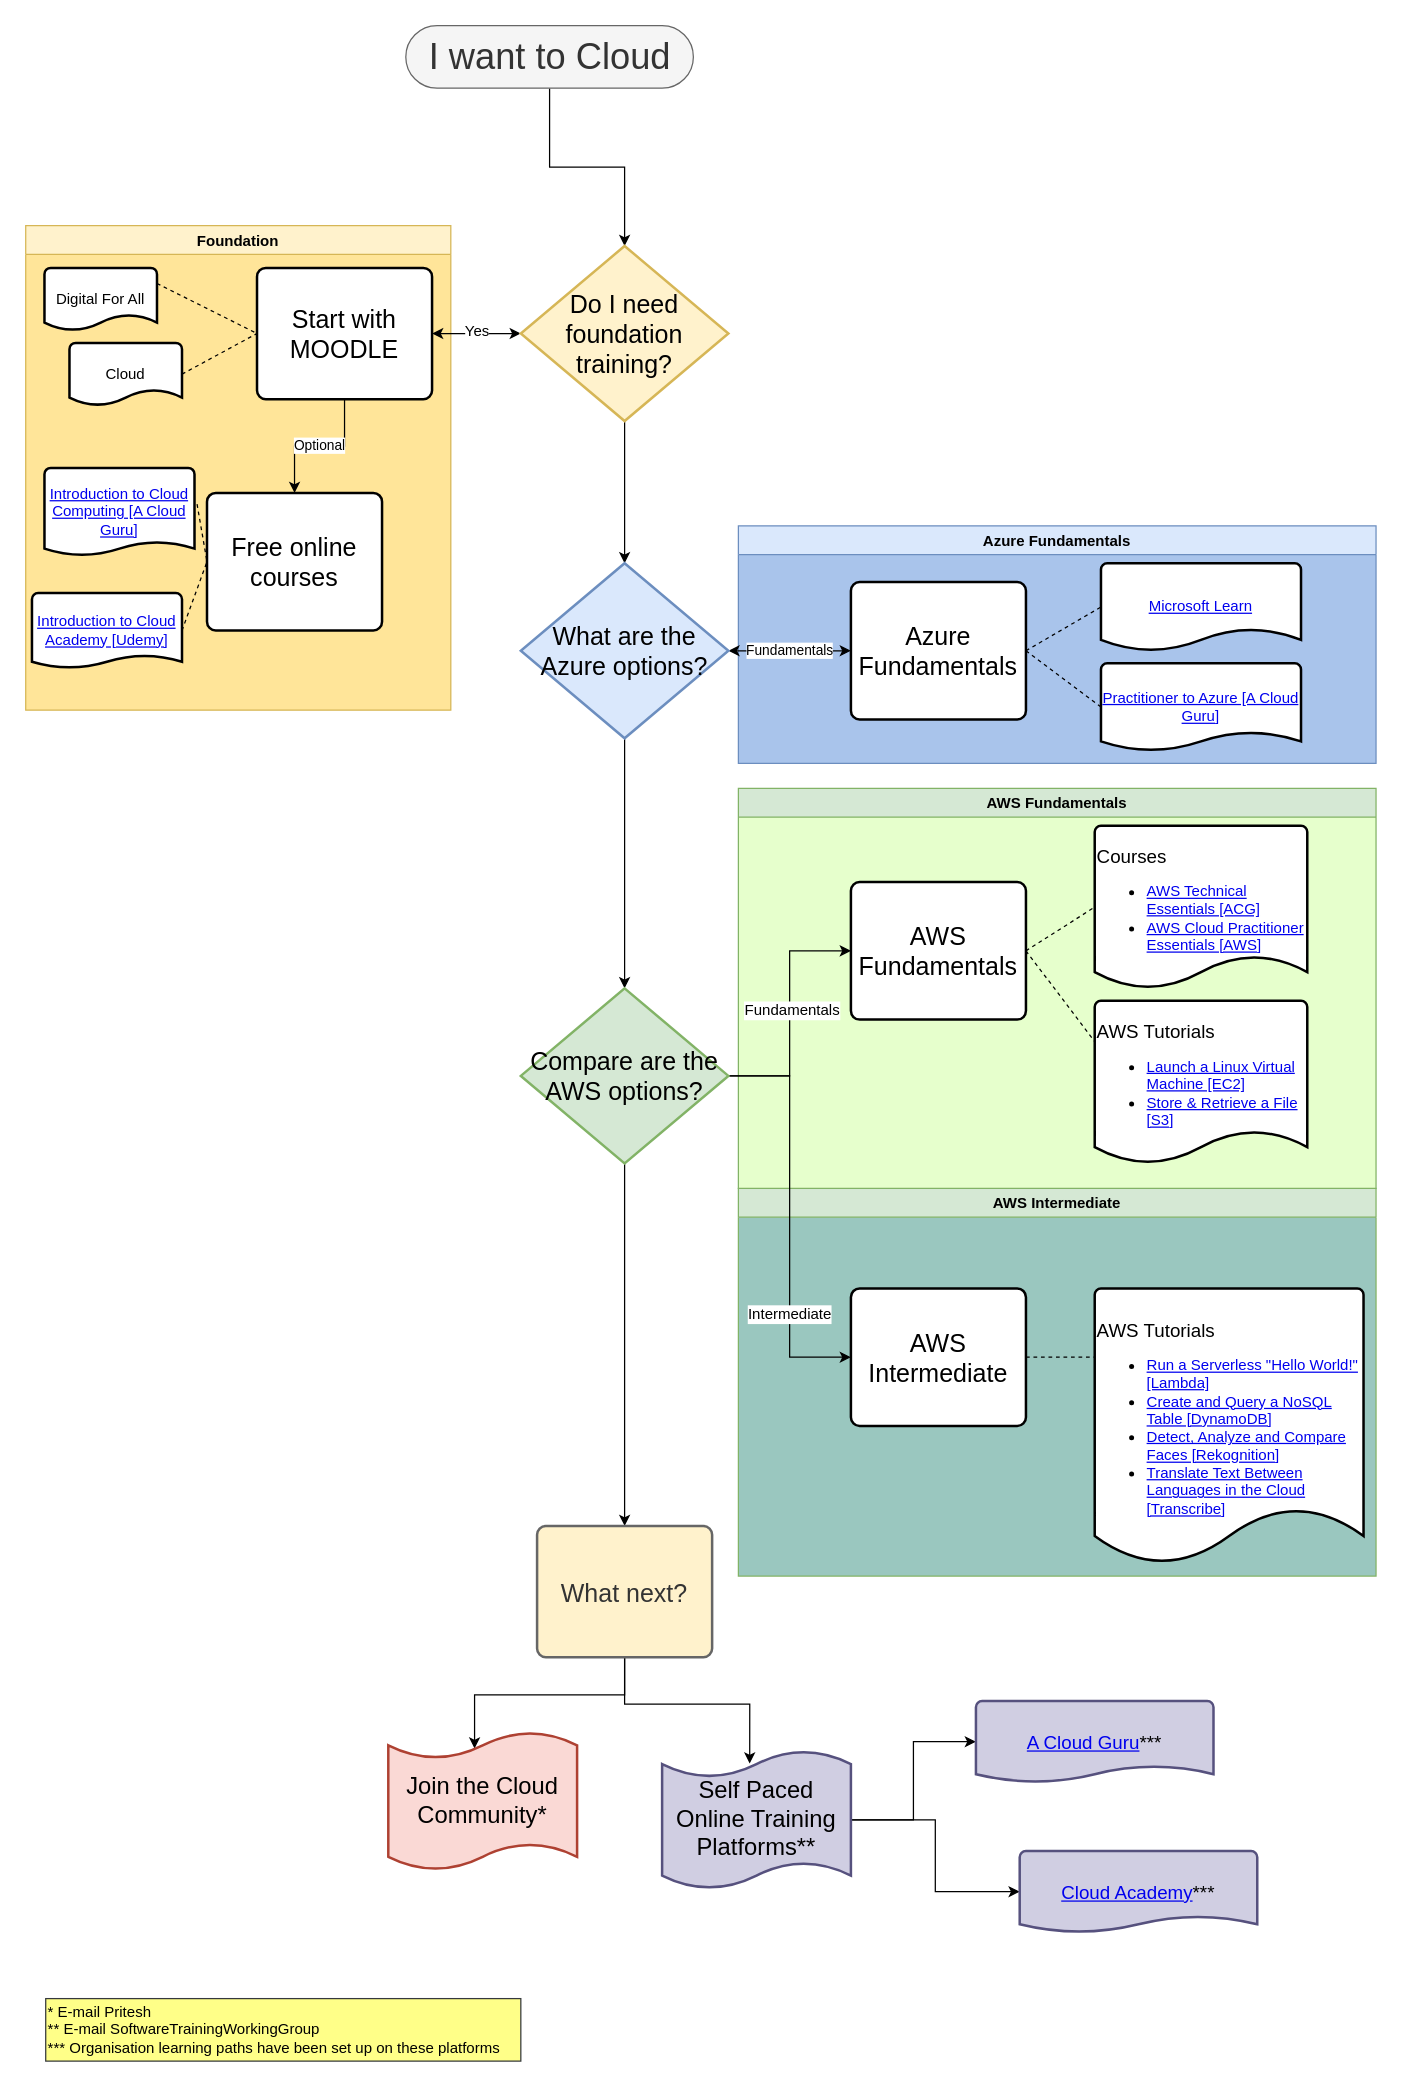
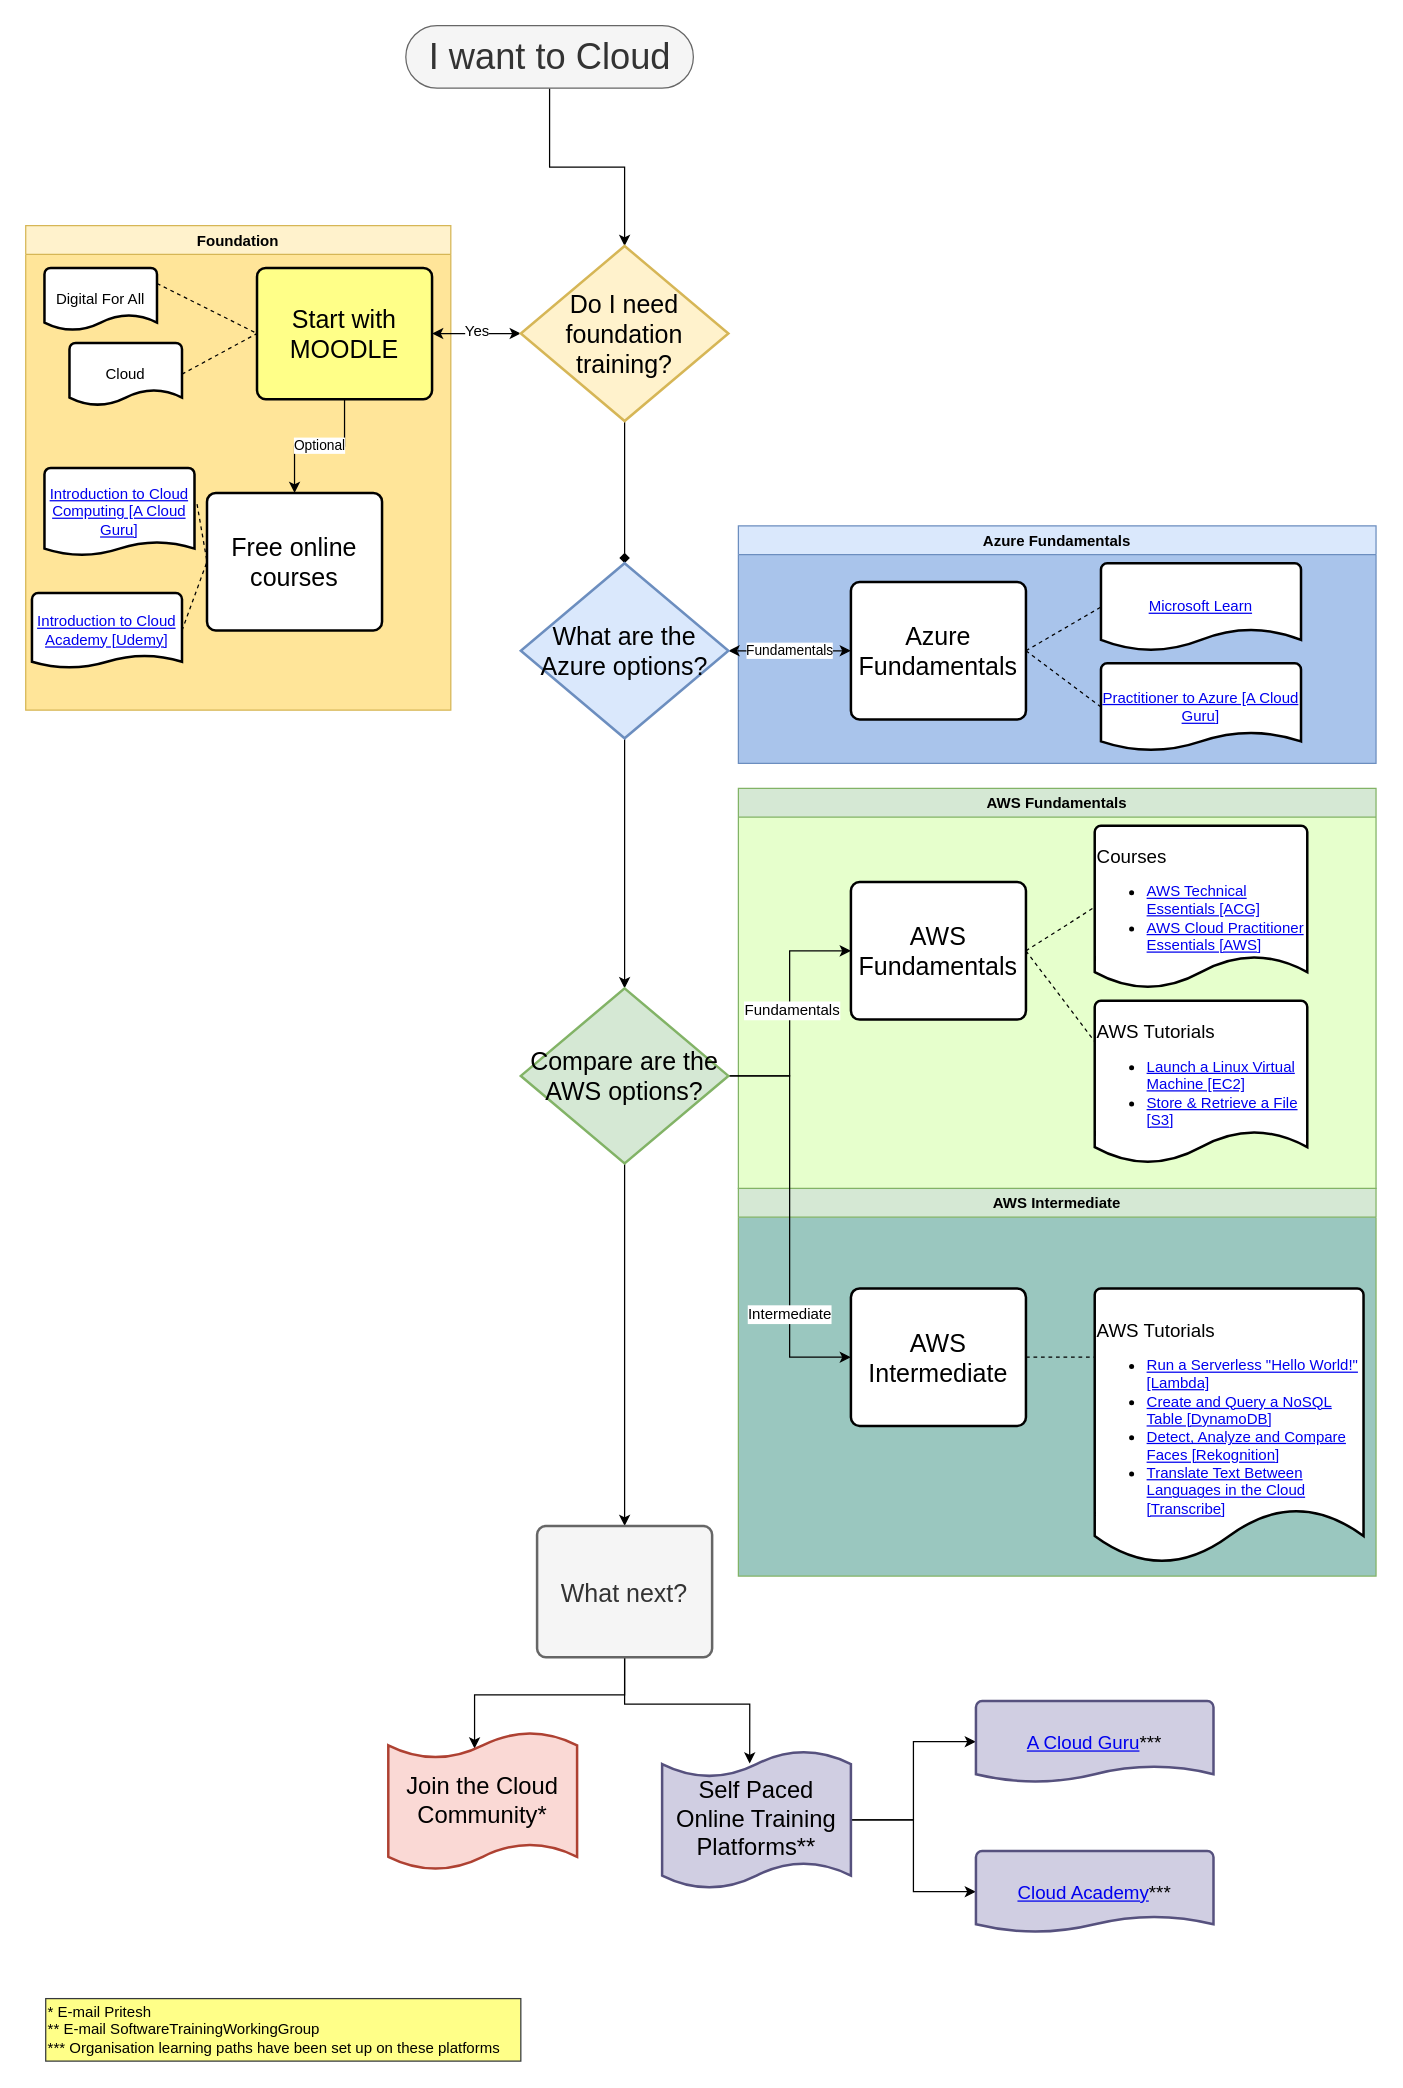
(344, 333) -> (344, 333)
(624, 553) -> (624, 552)
(624, 1591) -> (624, 1591)
(1138, 1891) -> (1094, 1891)
